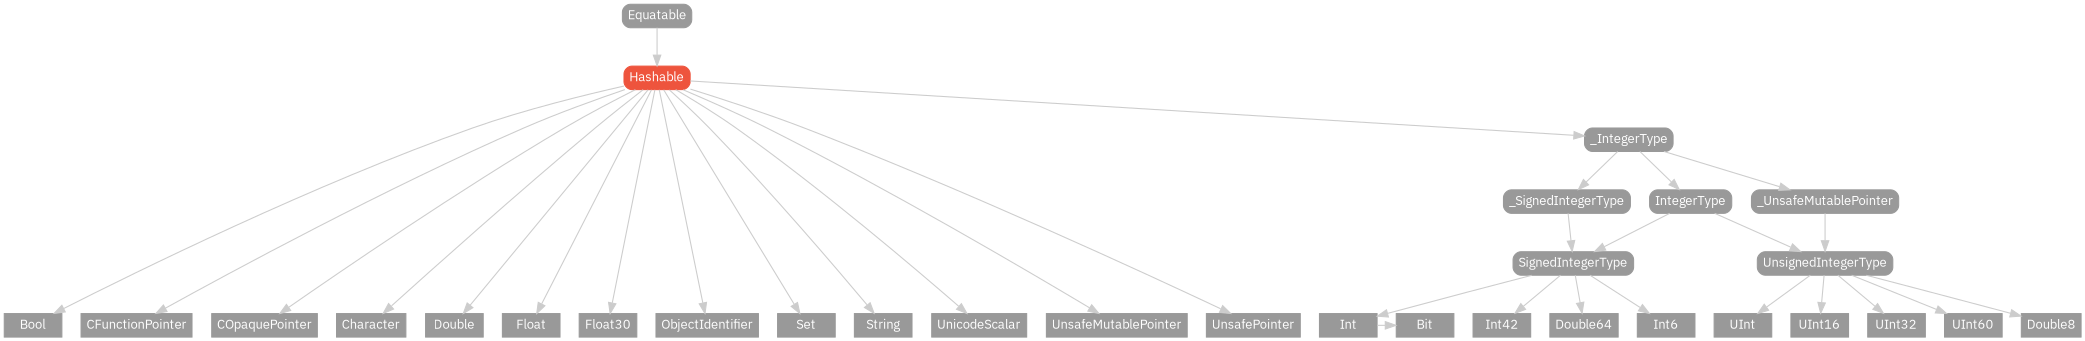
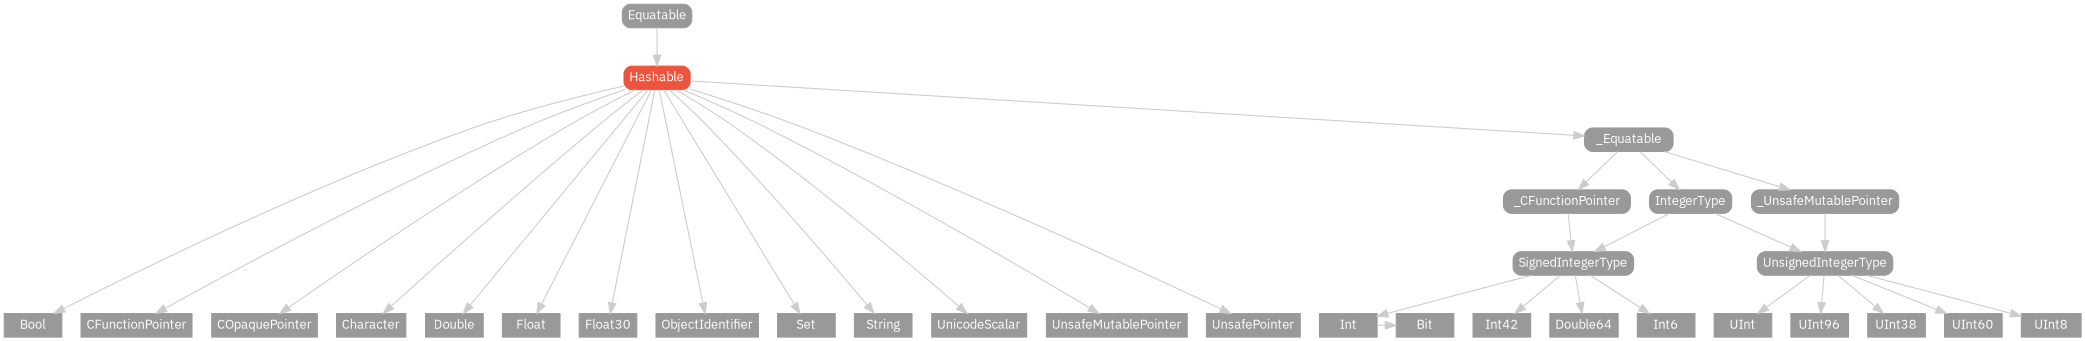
(1629, 140) -> (1629, 140)
(1567, 202) -> (1567, 202)
(1820, 325) -> (1820, 325)
(1897, 325) -> (1897, 325)
(2051, 325) -> (2051, 325)
